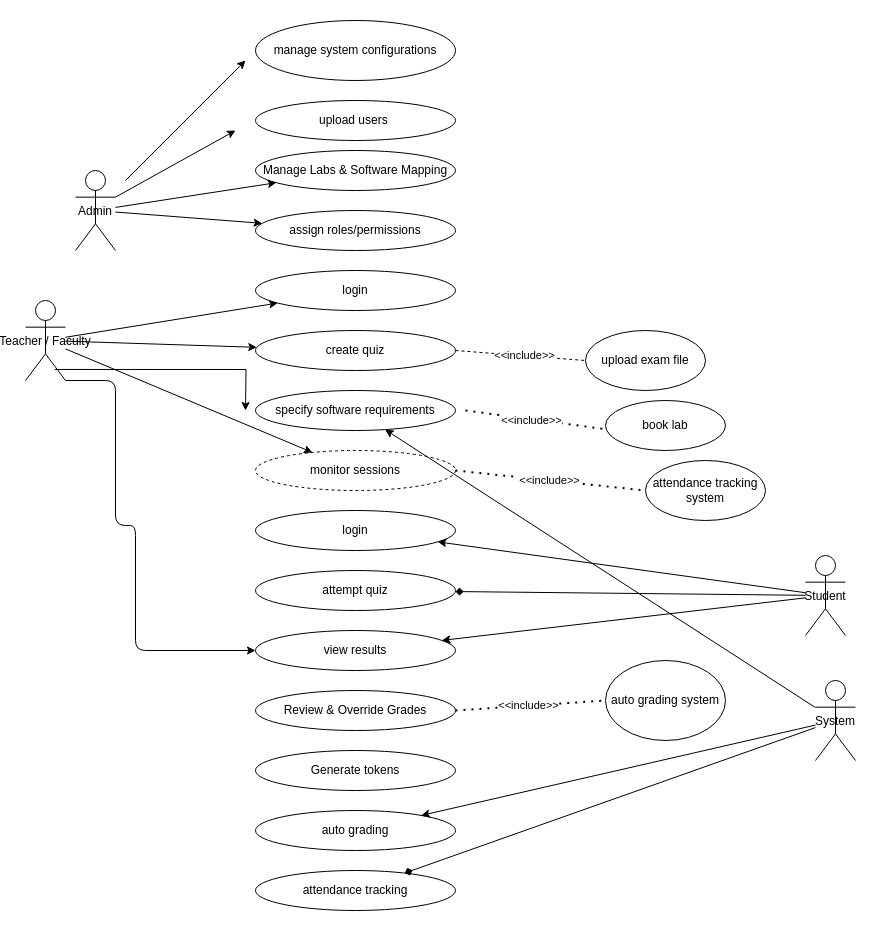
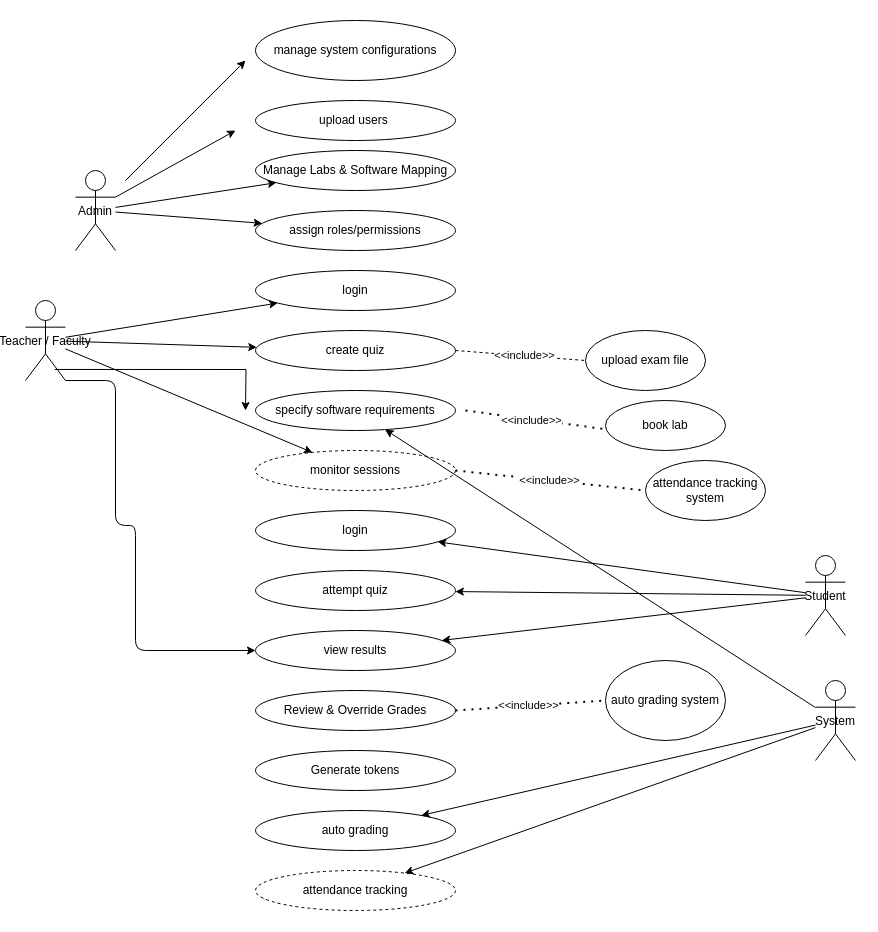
(464, 592) -> (464, 592)
(413, 870) -> (413, 870)
(356, 891) -> (356, 891)
